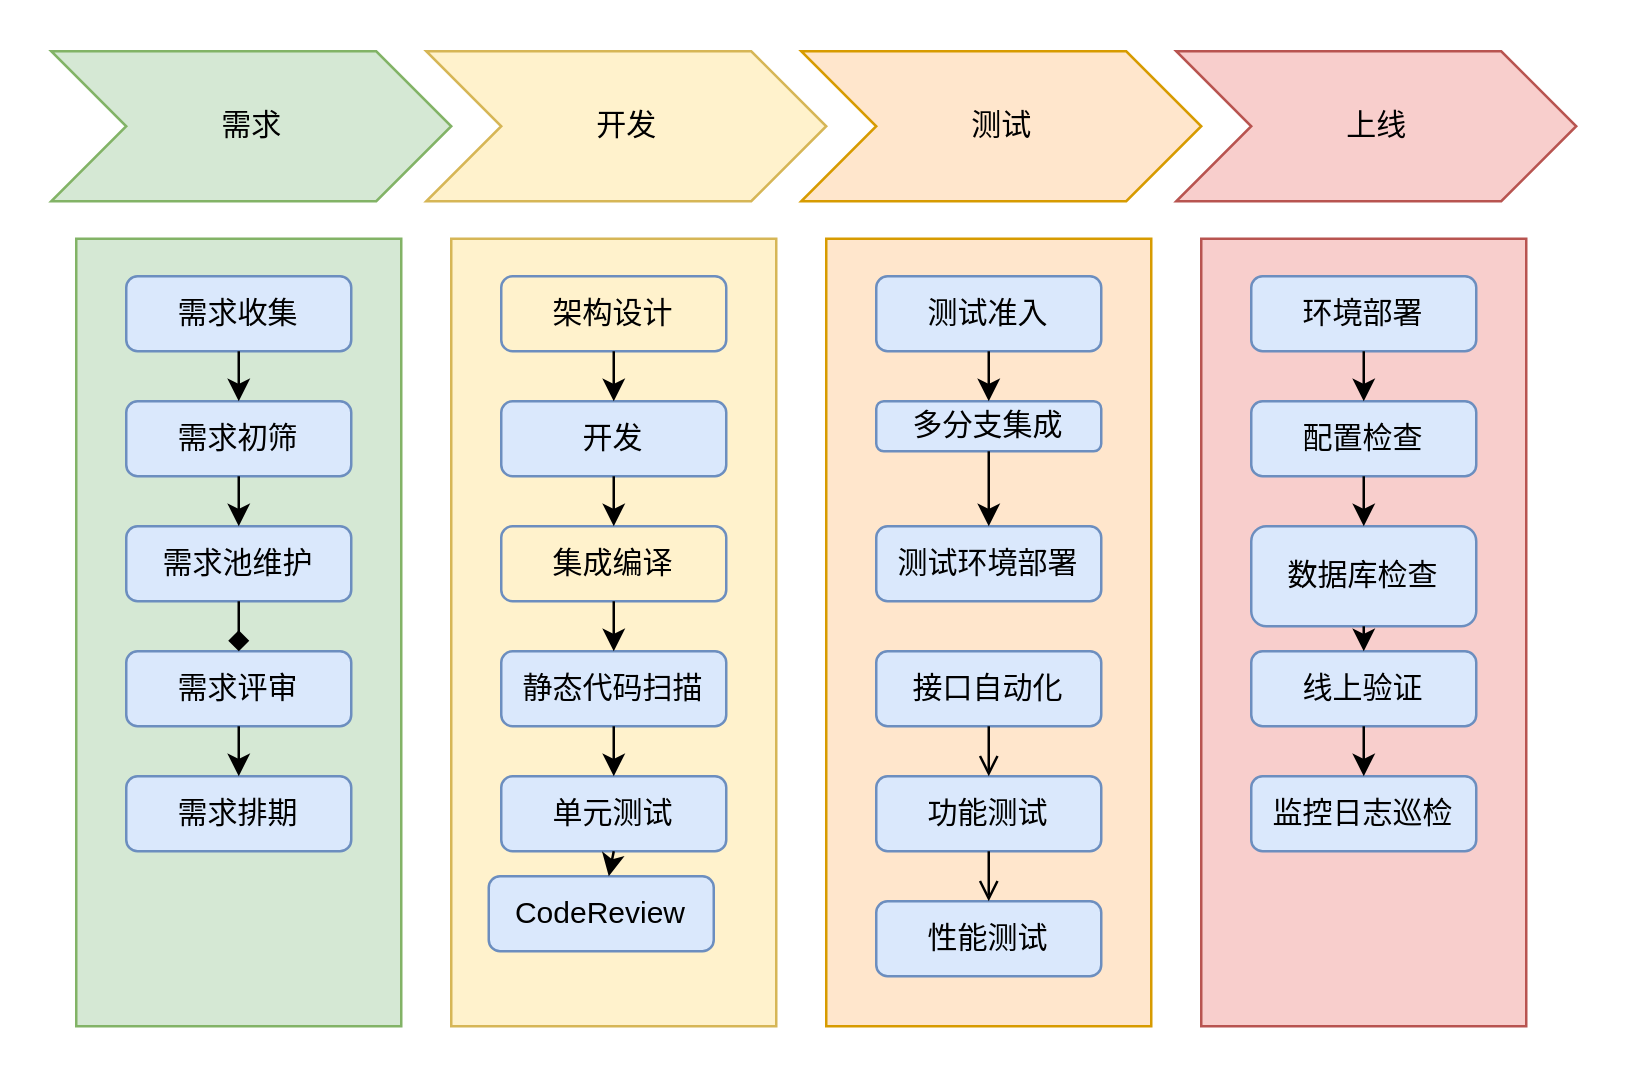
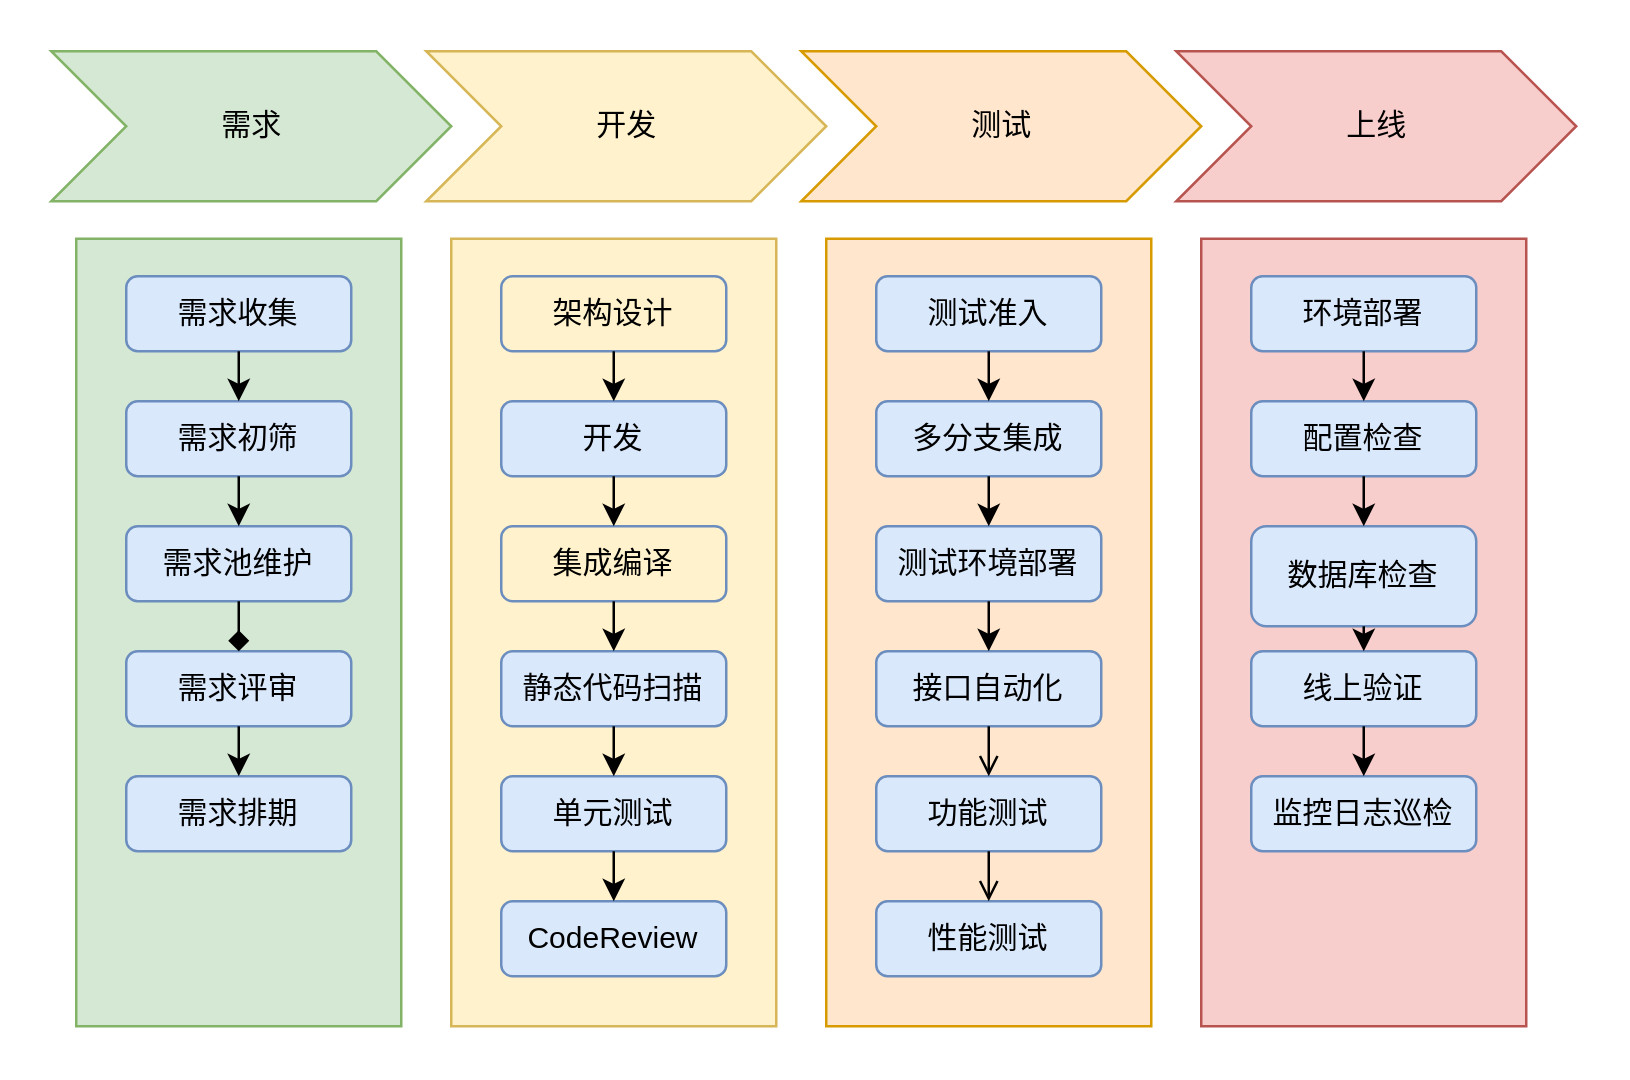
(989, 426) -> (989, 439)
none -> (989, 618)
(601, 914) -> (614, 939)
